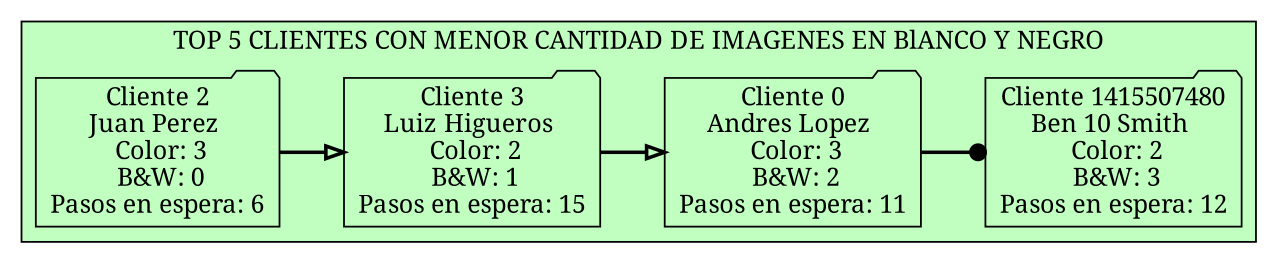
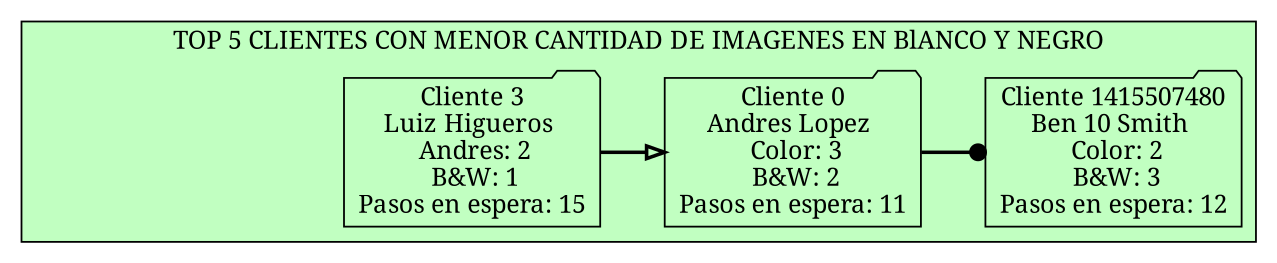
(158, 152) -> none
(472, 152) -> (472, 152)
